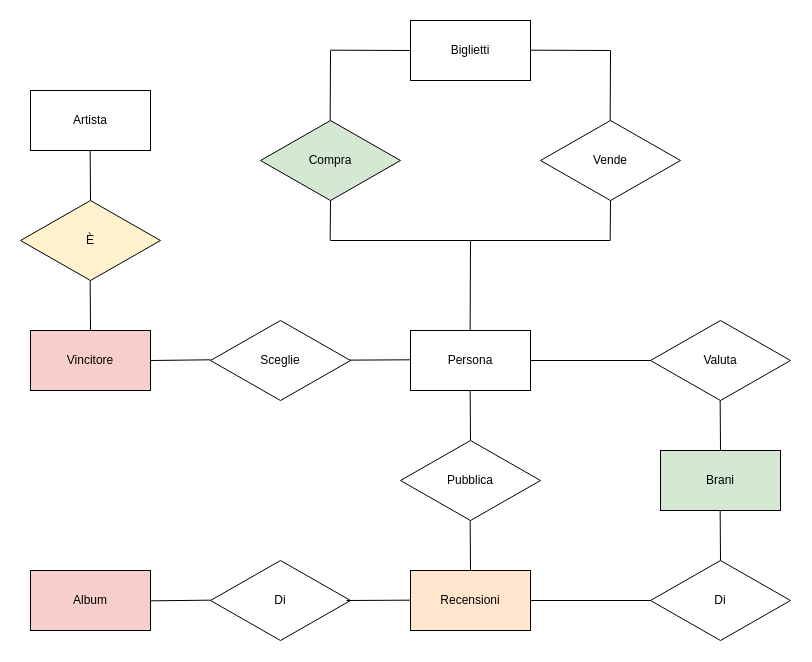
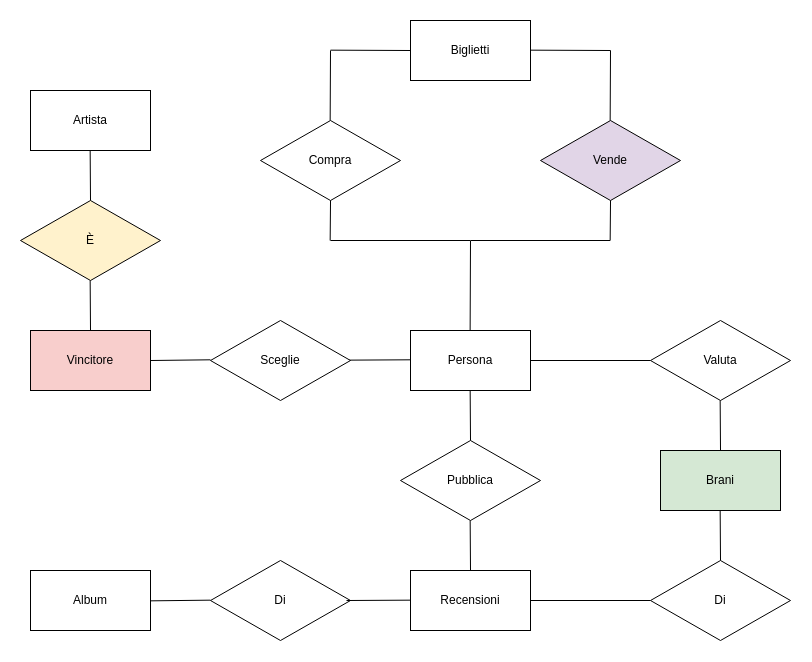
(331, 161) -> (331, 161)
(611, 161) -> (611, 161)
(91, 601) -> (91, 601)
(471, 601) -> (471, 601)
